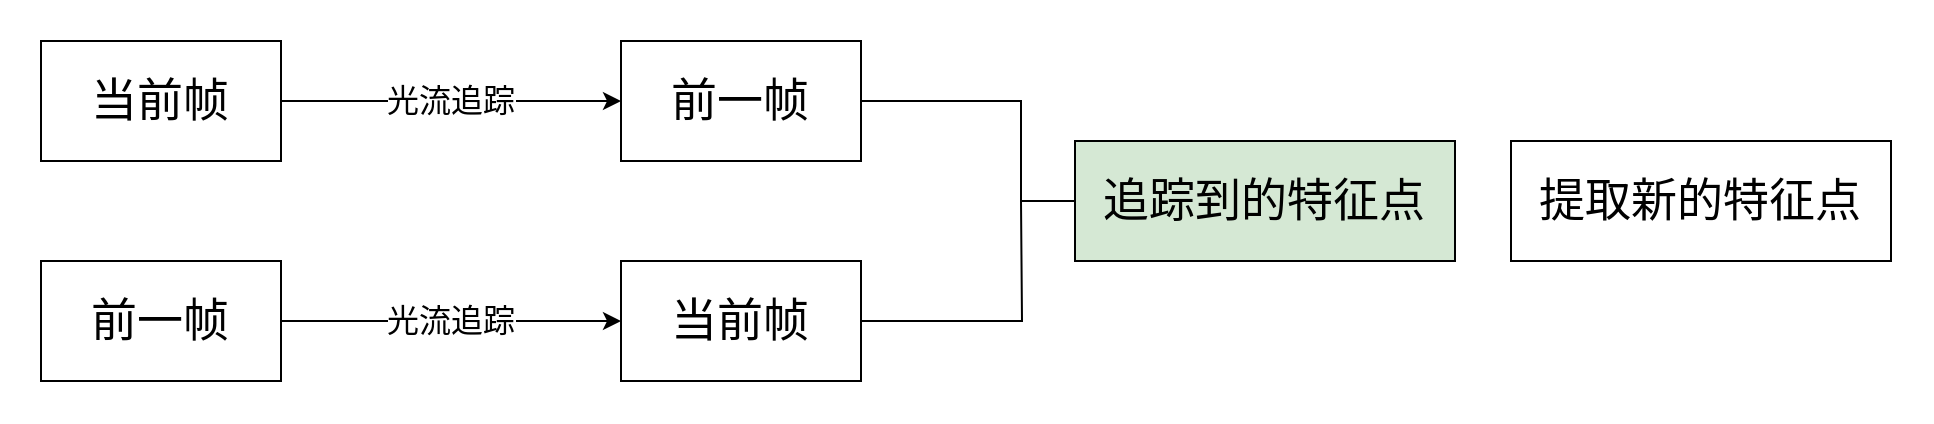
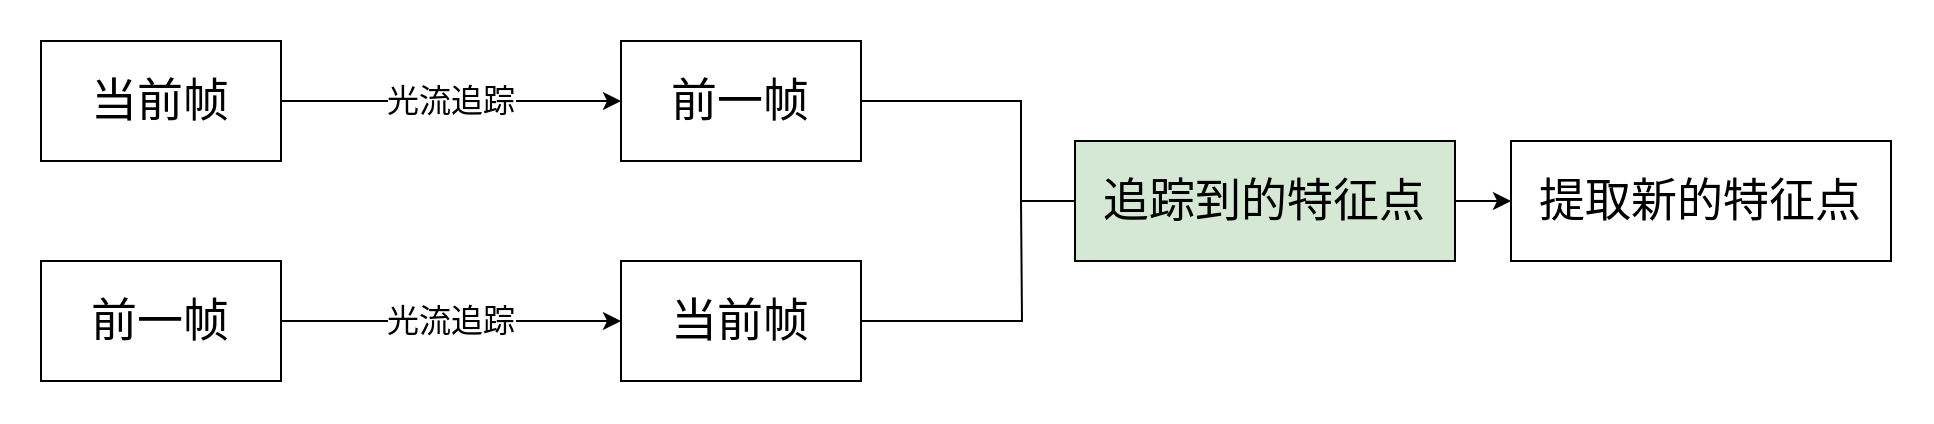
none -> (1476, 201)
